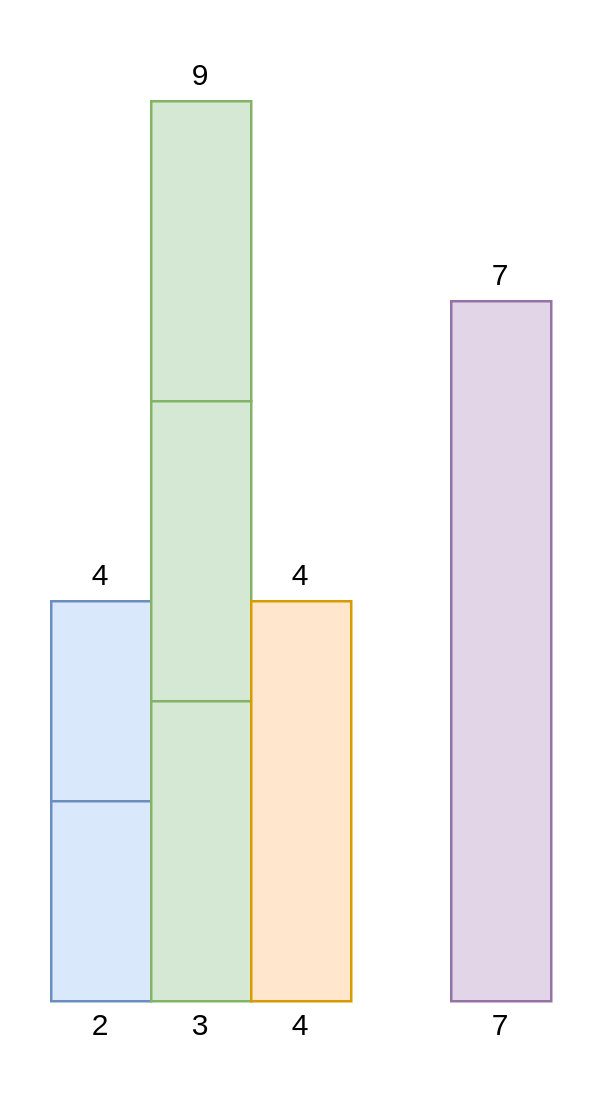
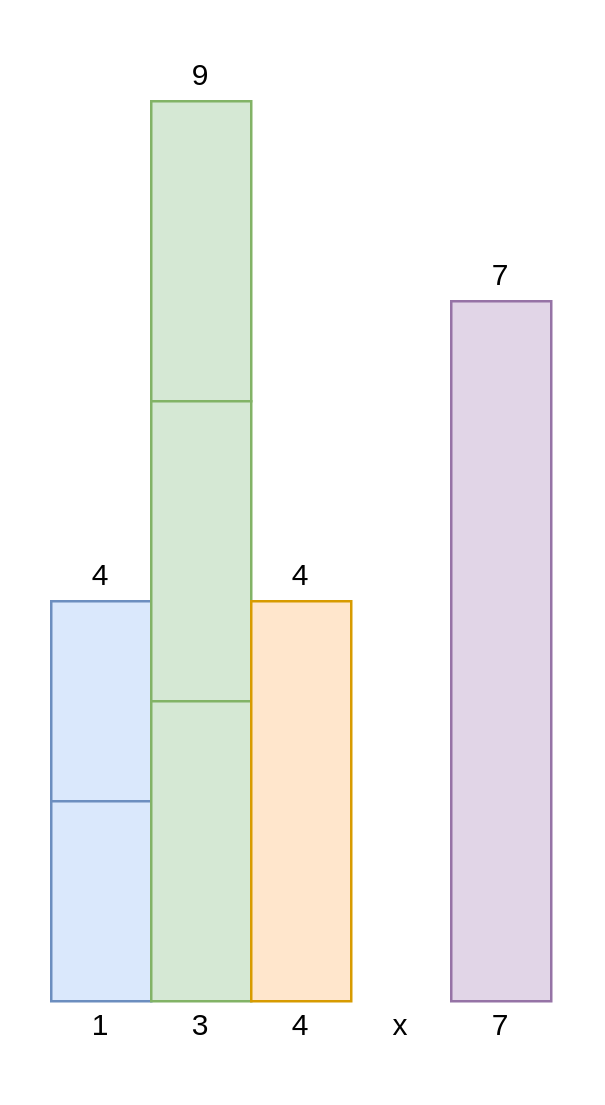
(101, 1026) -> (101, 1026)
none -> (401, 1026)
